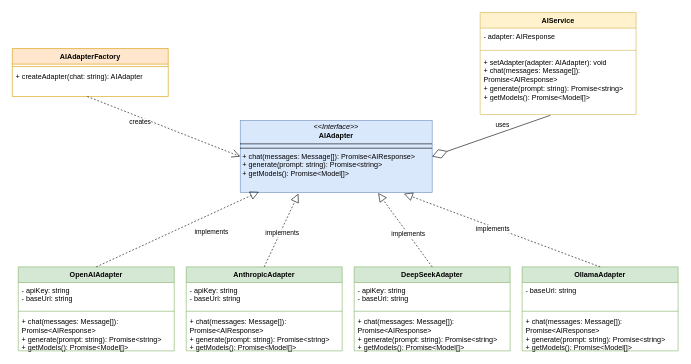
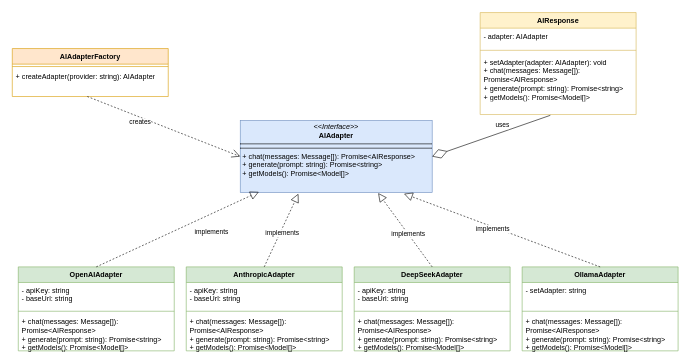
(558, 21) -> (558, 21)
(523, 36) -> (521, 36)
(91, 82) -> (91, 82)
(555, 291) -> (562, 291)
